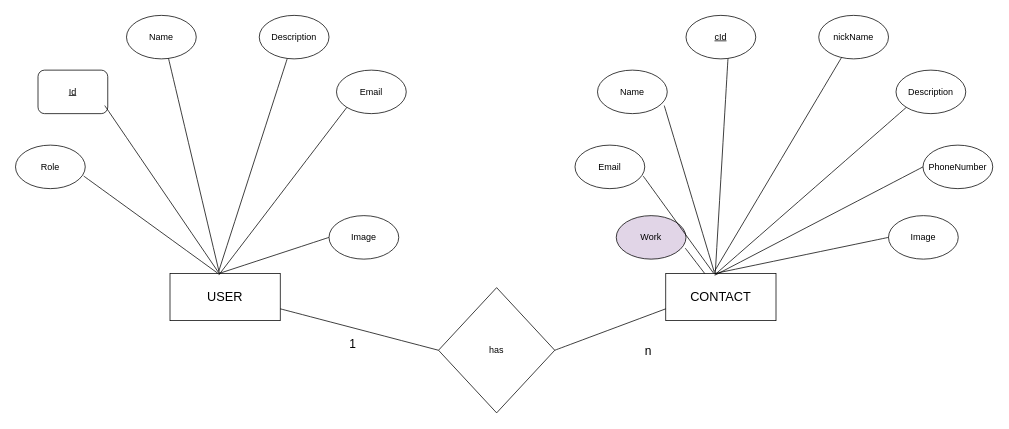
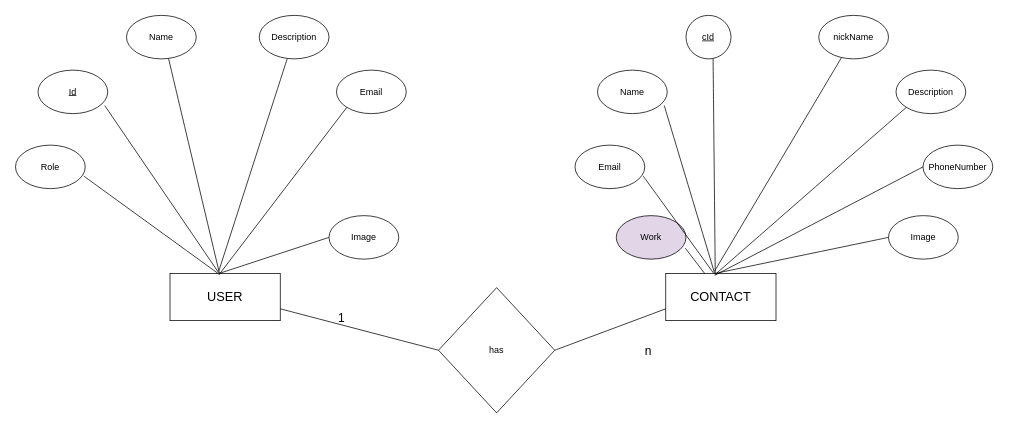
(721, 37) -> (708, 37)
(73, 92) -> (73, 92)
(353, 344) -> (342, 318)
